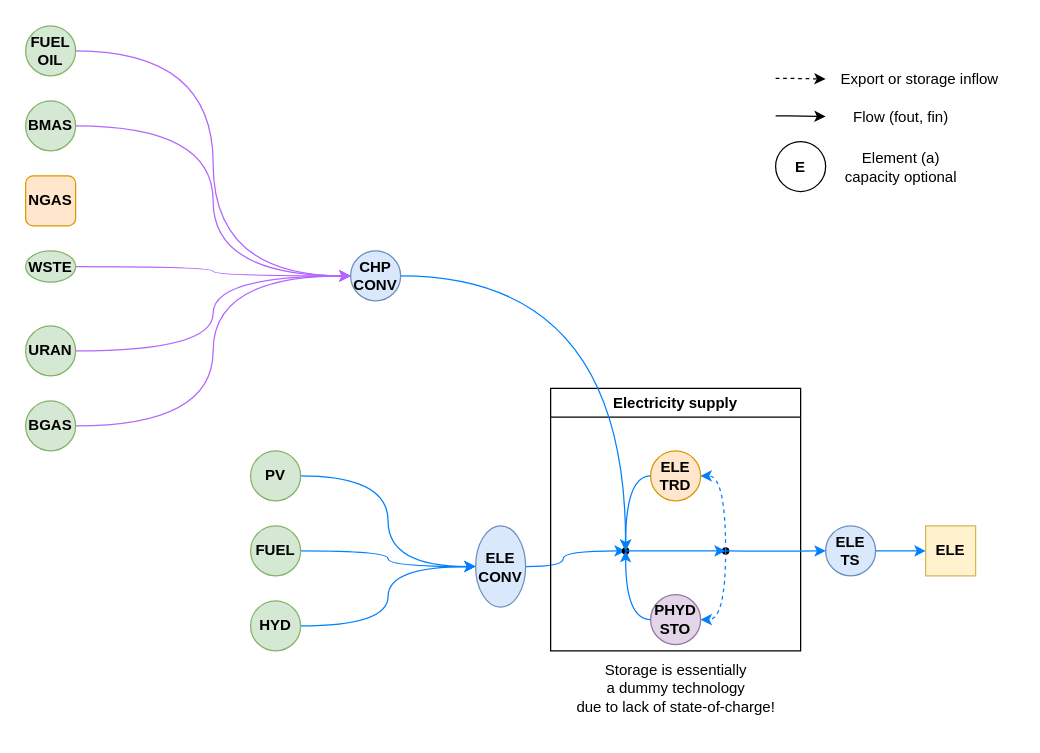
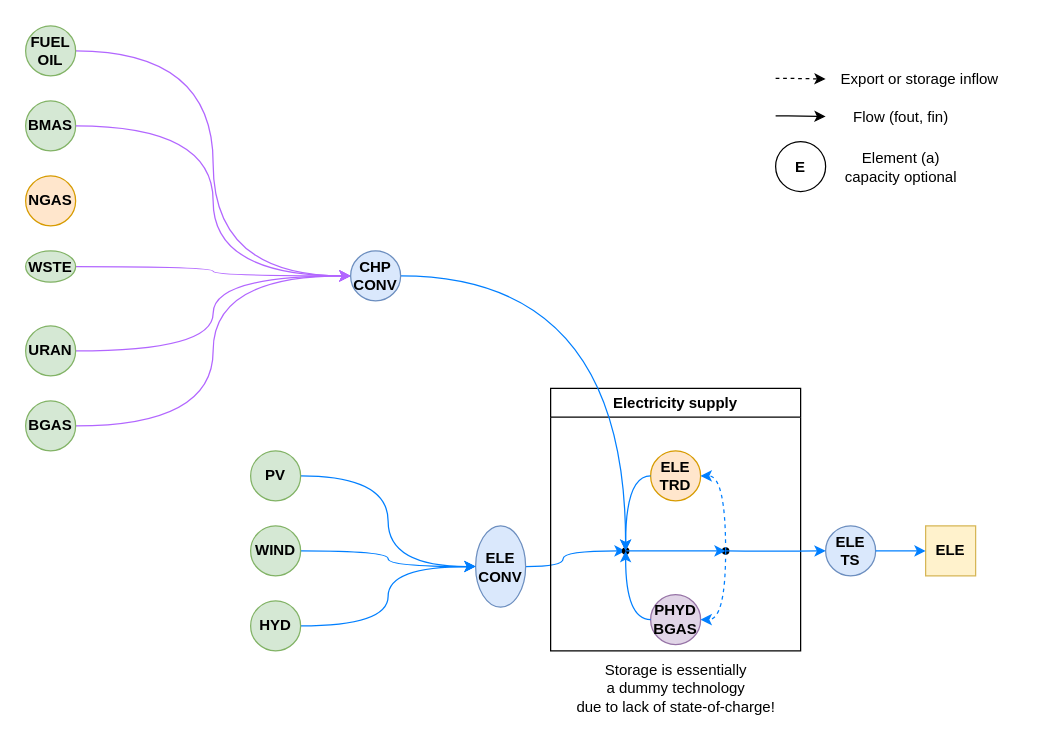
(51, 201) -> (51, 201)
(276, 551) -> (276, 551)
(676, 619) -> (676, 619)
